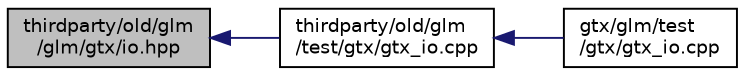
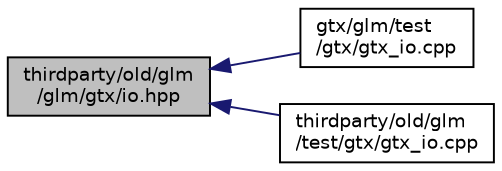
(539, 38) -> (265, 59)
